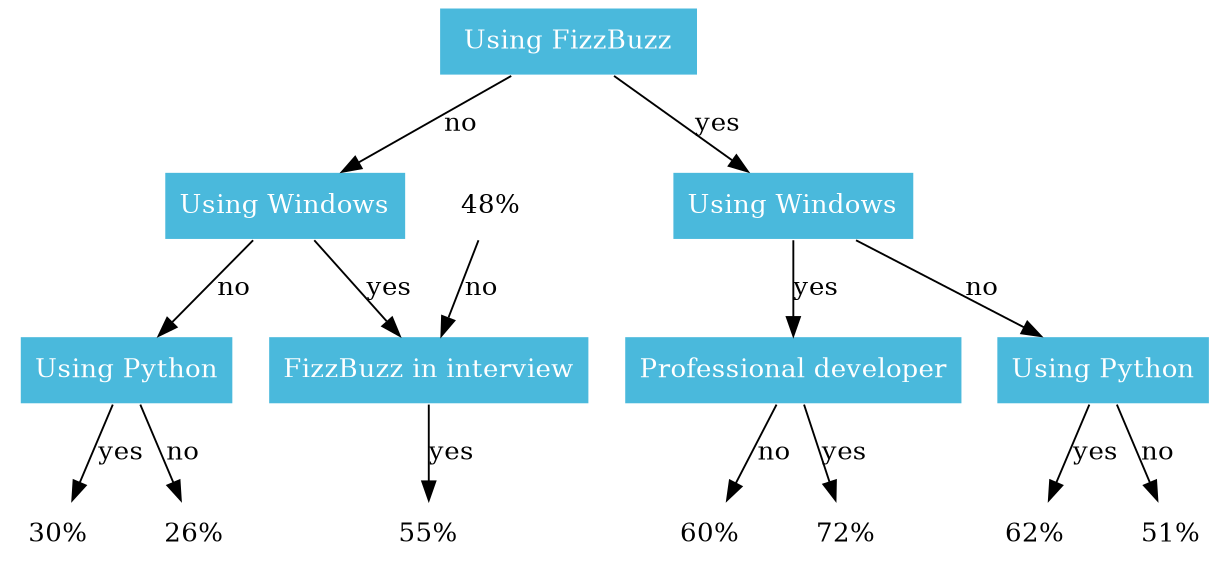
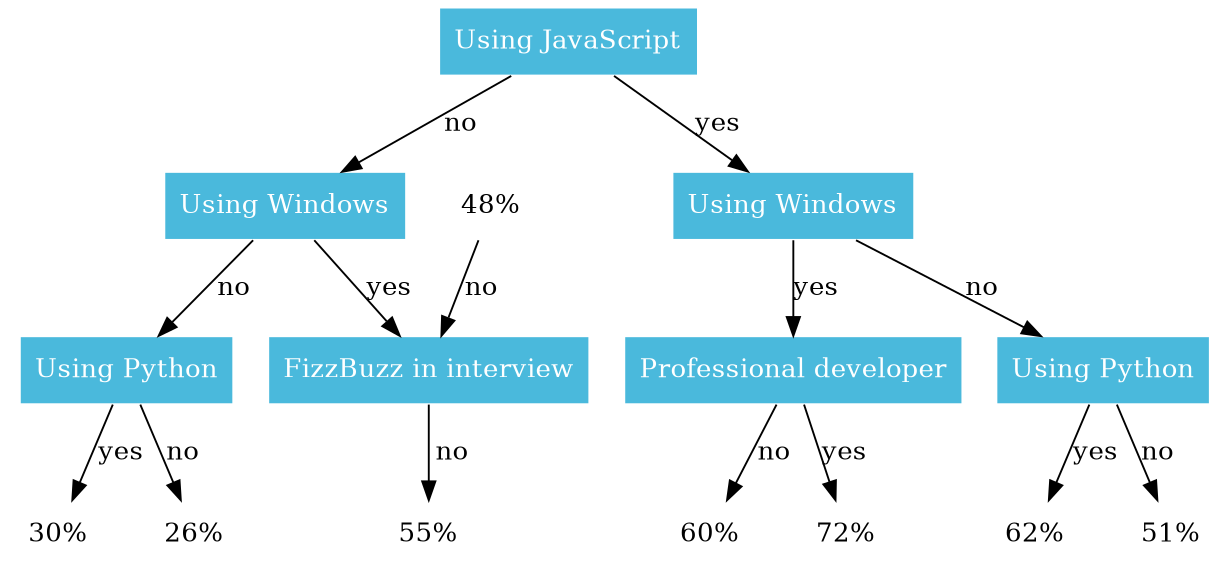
(569, 42) -> (569, 42)
(452, 452) -> (452, 452)
